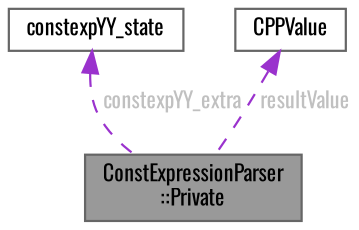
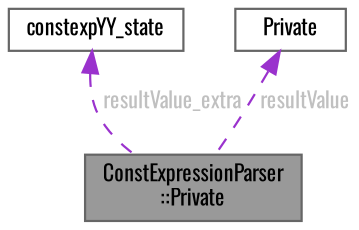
(291, 30) -> (291, 30)
(170, 103) -> (170, 103)
